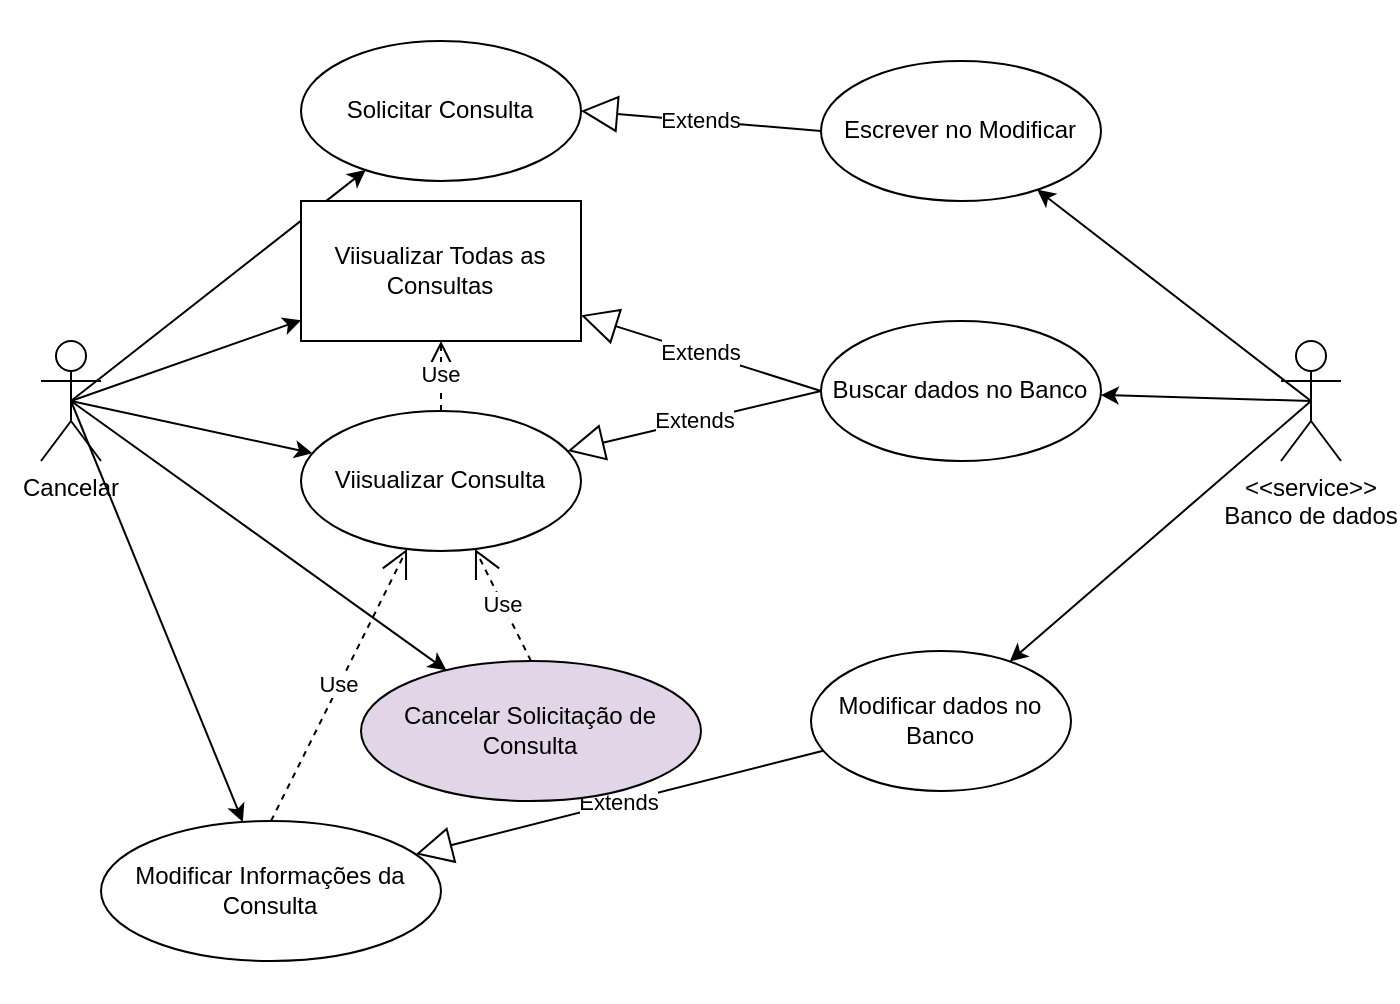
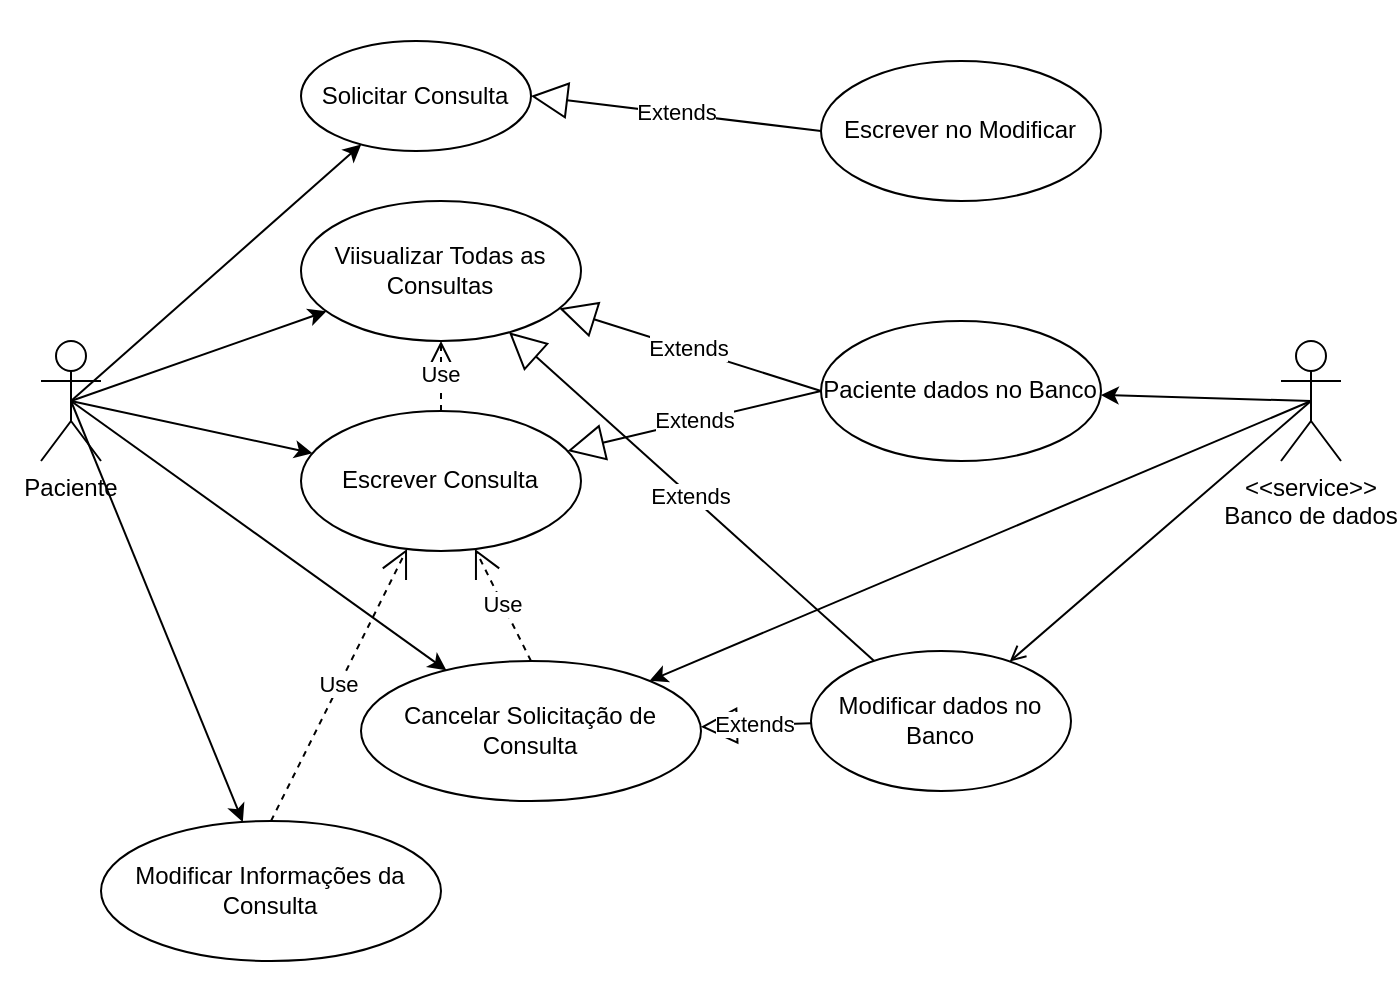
(441, 111) -> (416, 96)
(441, 271) -> (441, 271)
(1164, 287) -> (982, 540)
(961, 391) -> (961, 391)
(441, 481) -> (441, 481)
(72, 489) -> (72, 489)
(1021, 652) -> (1018, 654)
none -> (774, 724)
(531, 731) -> (531, 731)
(549, 820) -> (675, 482)
